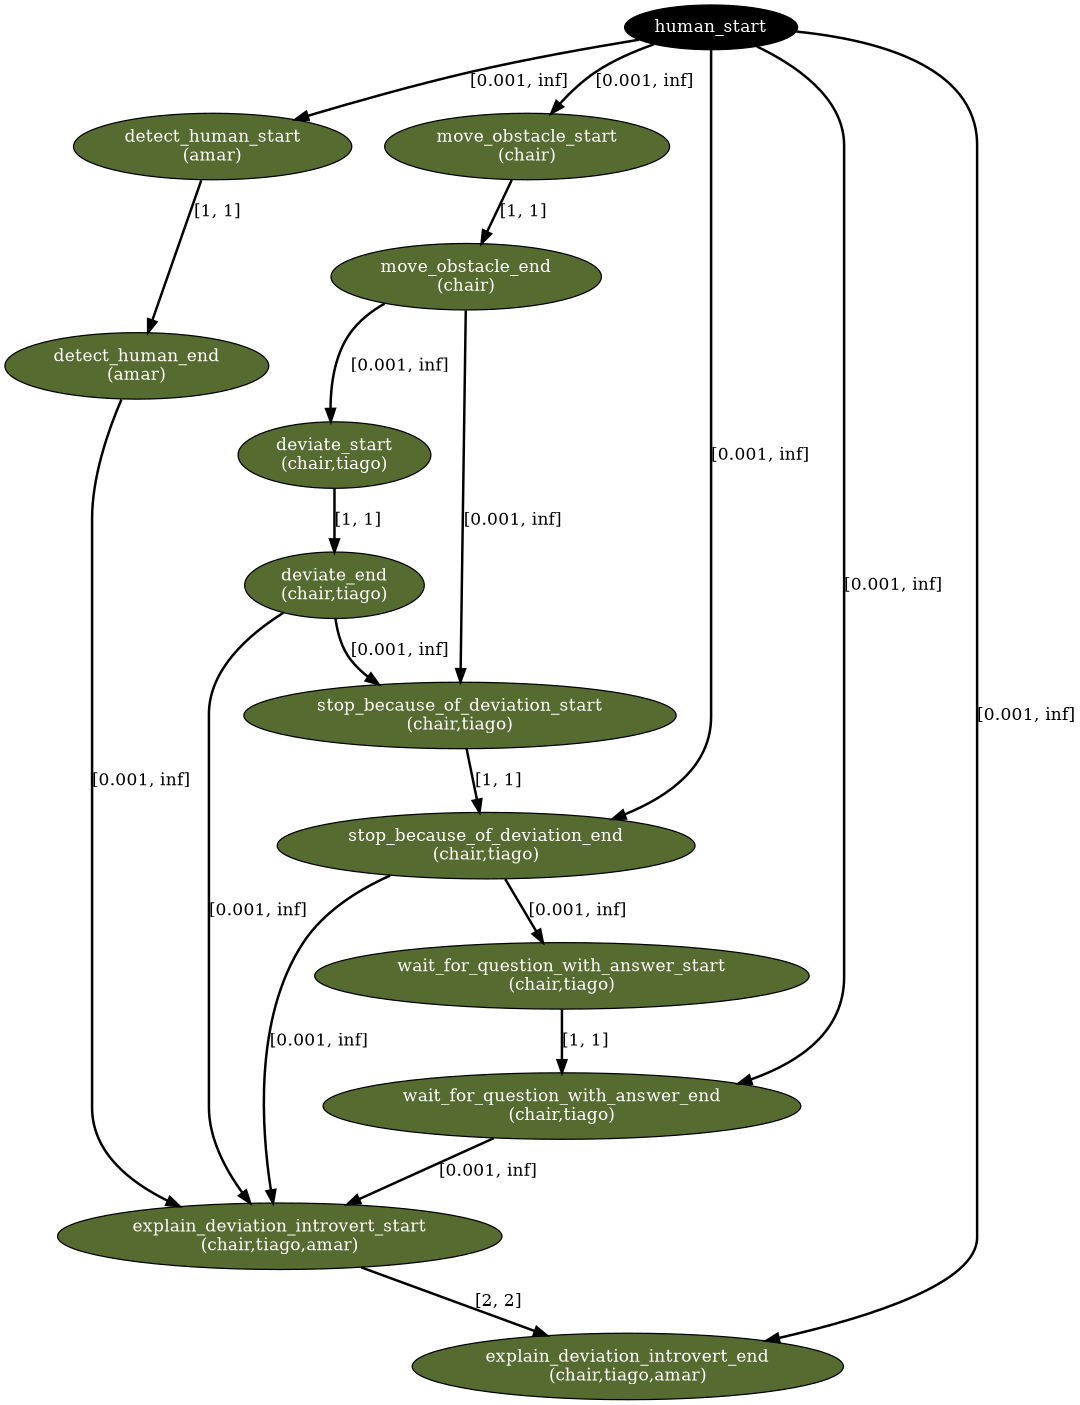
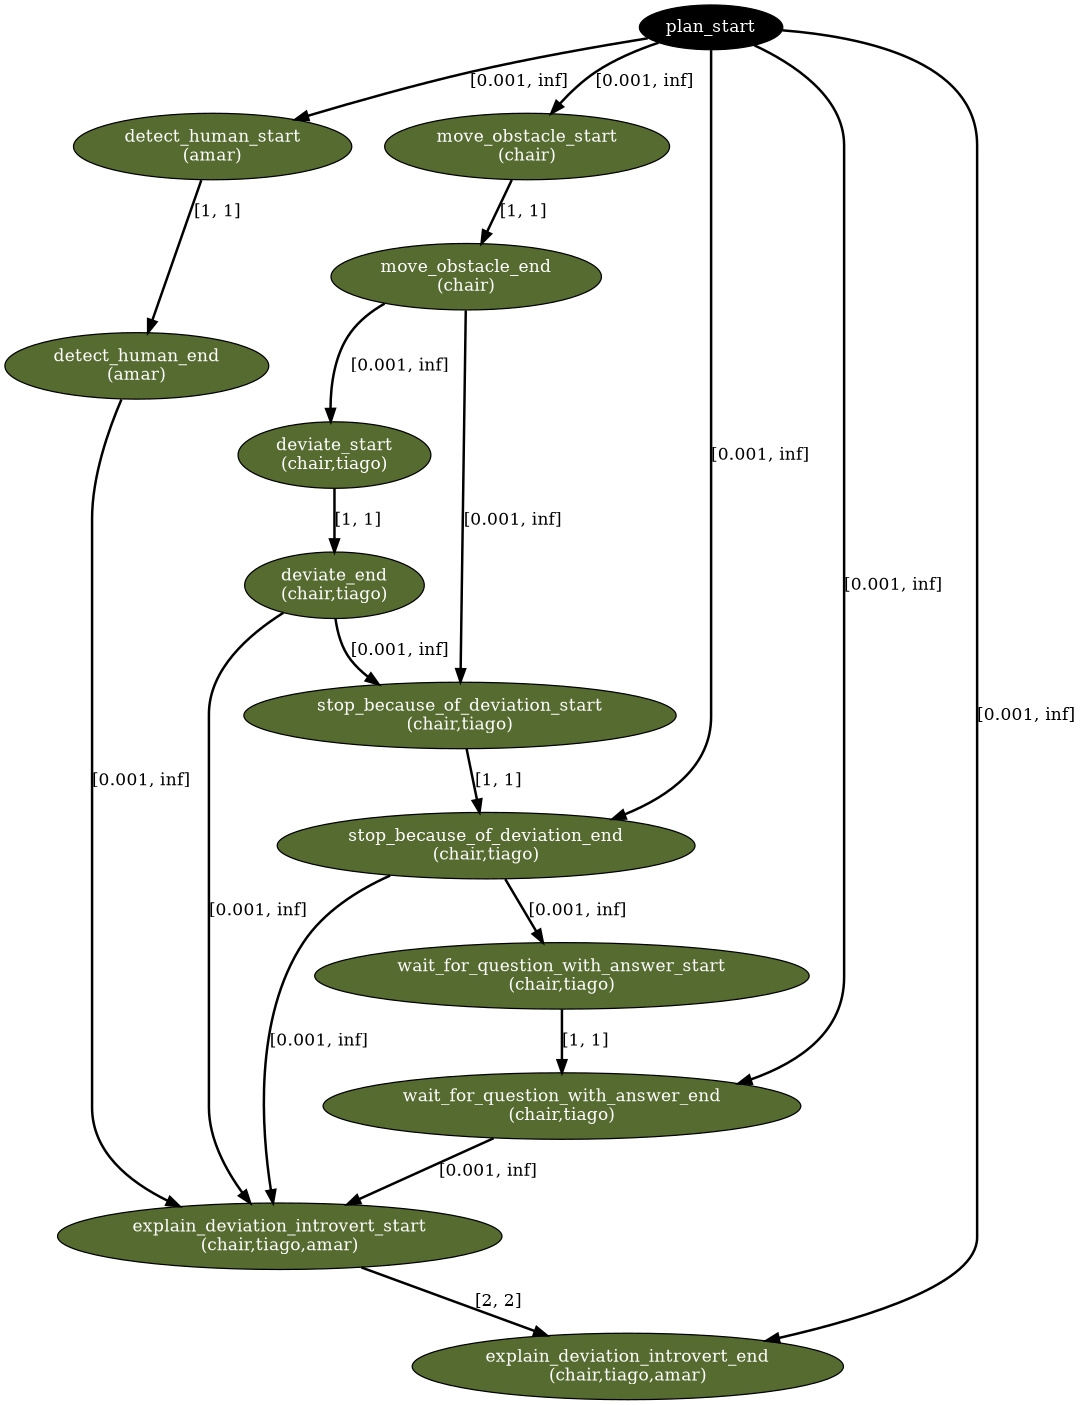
(711, 27) -> (711, 27)
